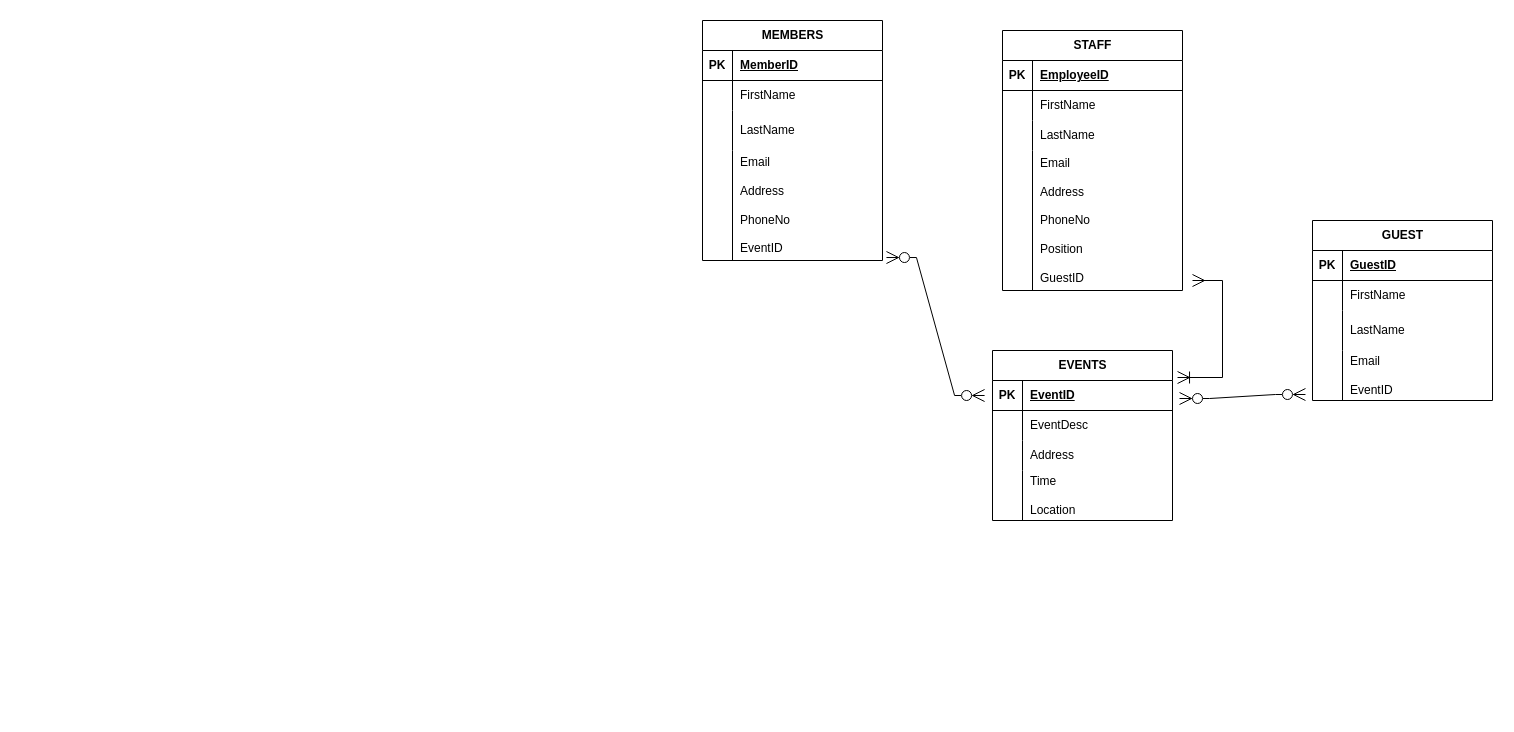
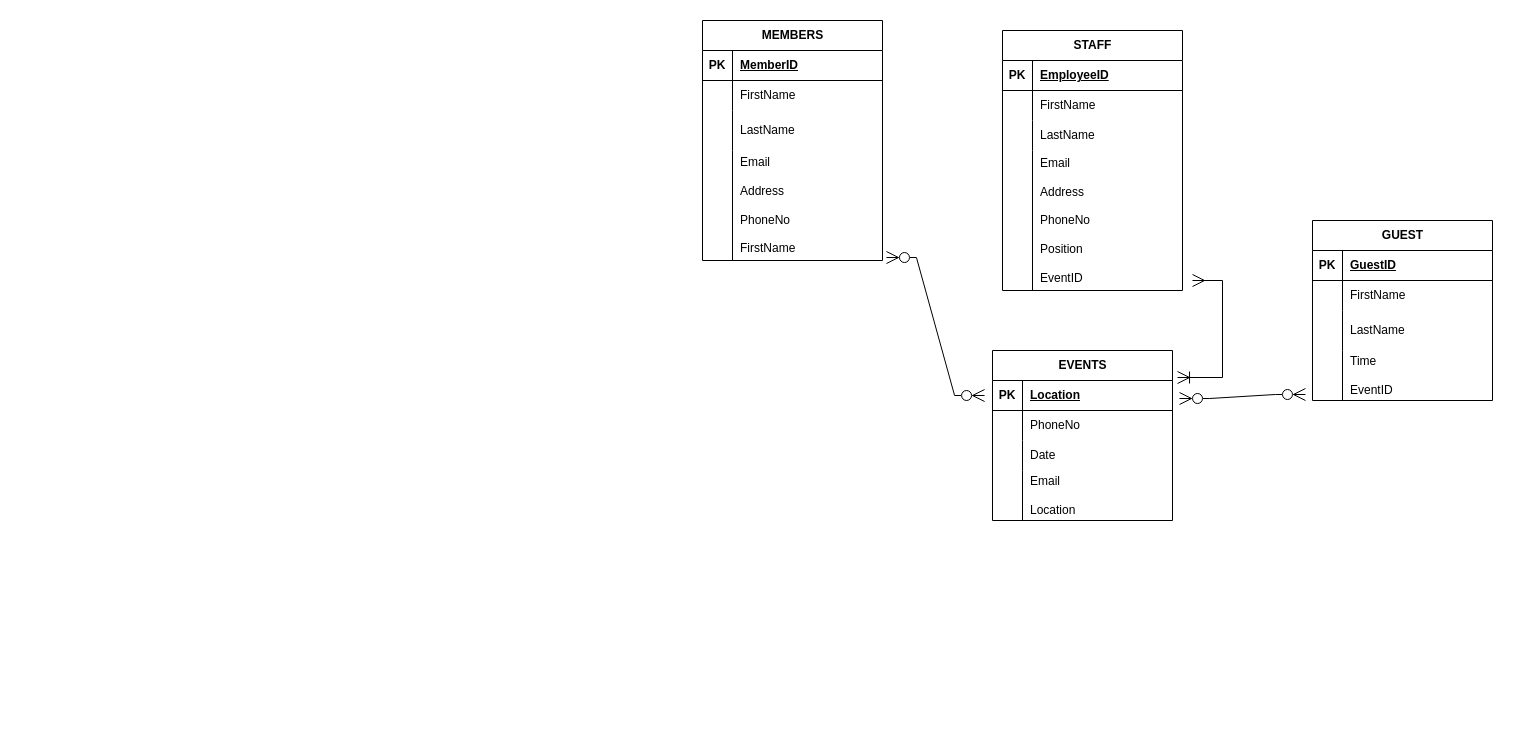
(764, 206) -> (769, 206)
(1064, 221) -> (1064, 221)
(1374, 376) -> (1374, 376)
(1054, 396) -> (1056, 396)
(1061, 426) -> (1054, 426)
(1054, 456) -> (1044, 456)
(1056, 496) -> (1056, 496)
